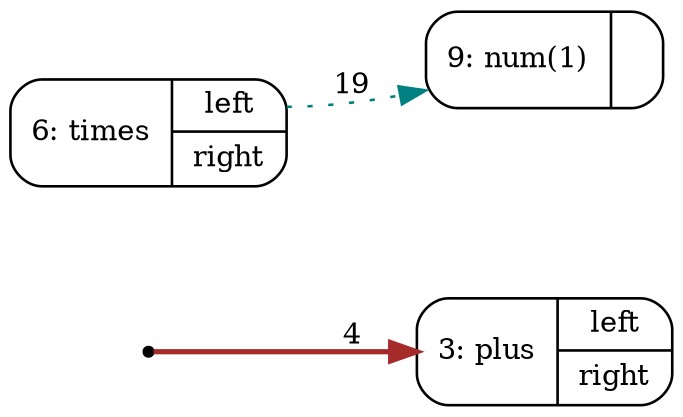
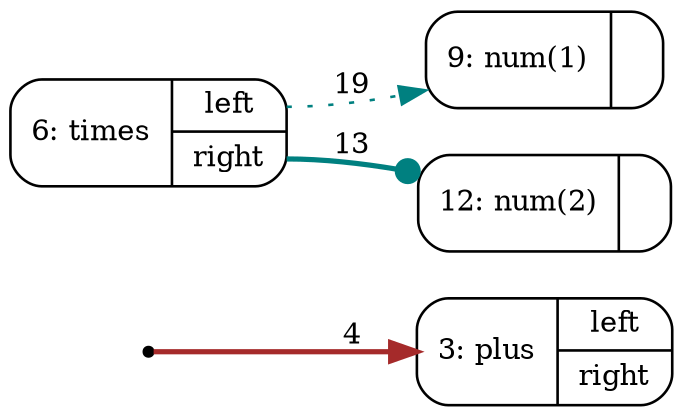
none -> (545, 203)
